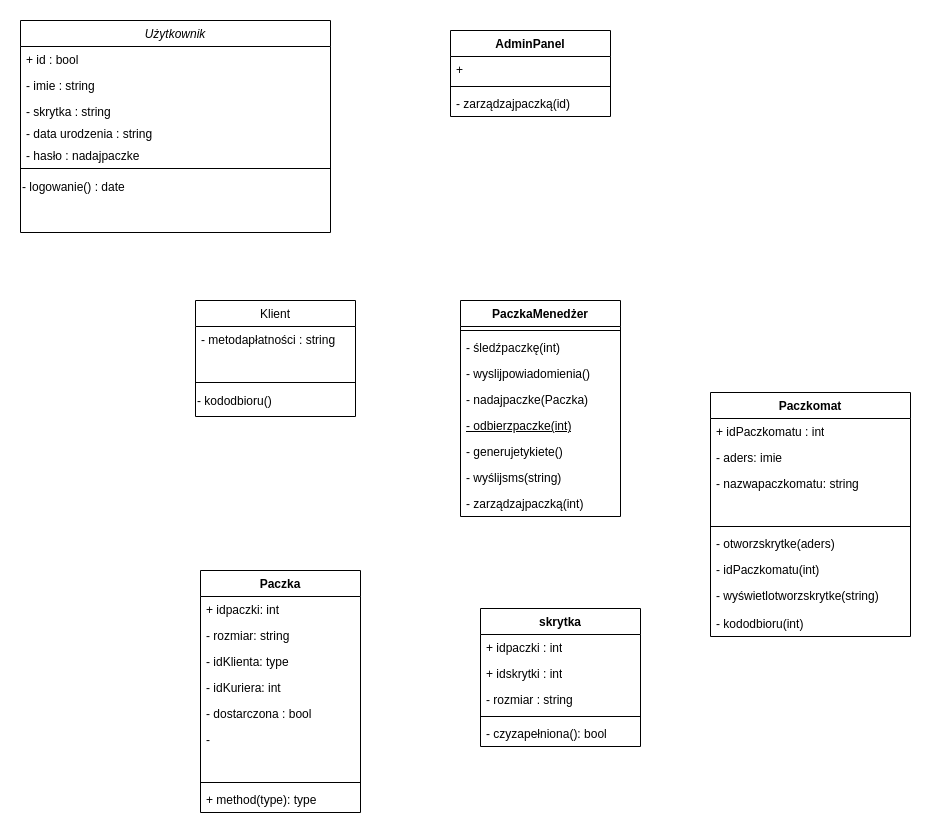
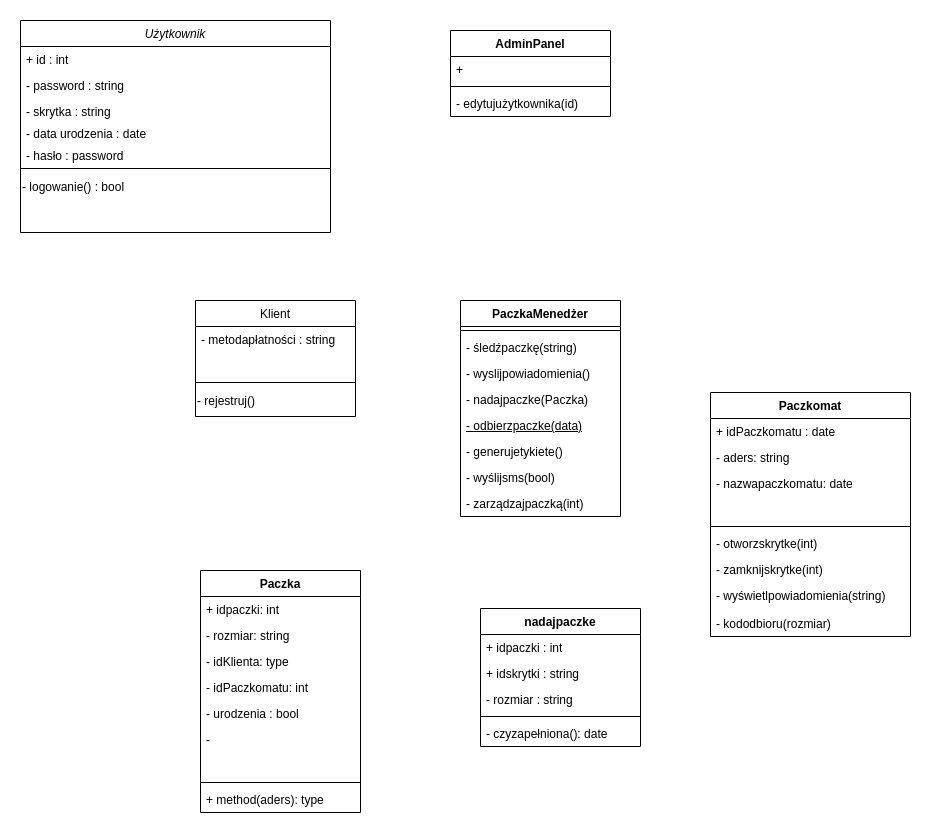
(54, 60) -> (50, 60)
(65, 86) -> (82, 86)
(524, 105) -> (529, 105)
(99, 134) -> (94, 134)
(90, 156) -> (80, 156)
(80, 188) -> (79, 188)
(522, 349) -> (532, 349)
(241, 402) -> (240, 402)
(529, 427) -> (534, 427)
(774, 433) -> (779, 433)
(752, 459) -> (761, 459)
(524, 479) -> (517, 479)
(794, 485) -> (789, 485)
(789, 545) -> (781, 545)
(776, 571) -> (782, 571)
(812, 604) -> (810, 597)
(561, 623) -> (561, 623)
(769, 625) -> (782, 625)
(533, 675) -> (543, 675)
(251, 689) -> (263, 689)
(266, 715) -> (258, 715)
(556, 735) -> (558, 735)
(269, 801) -> (272, 801)
